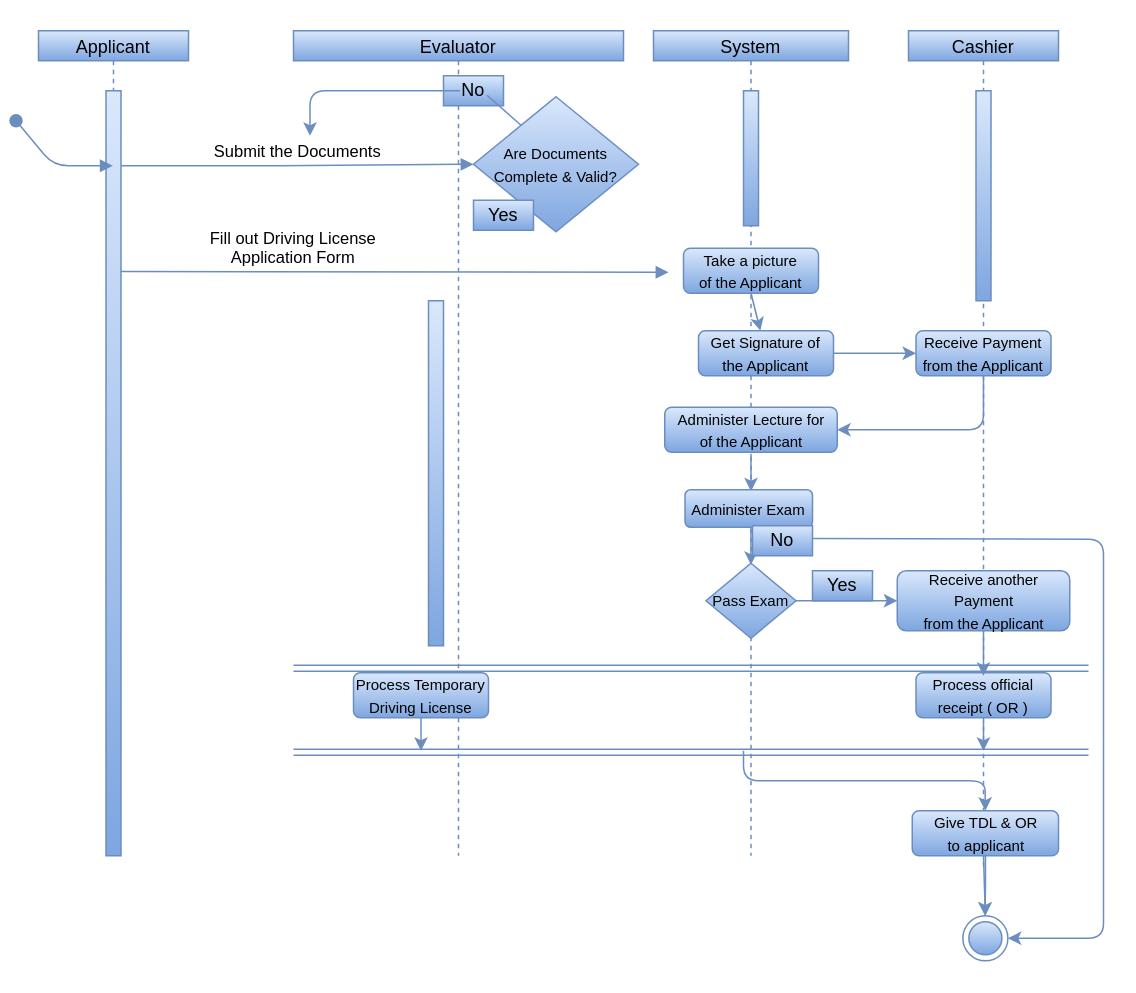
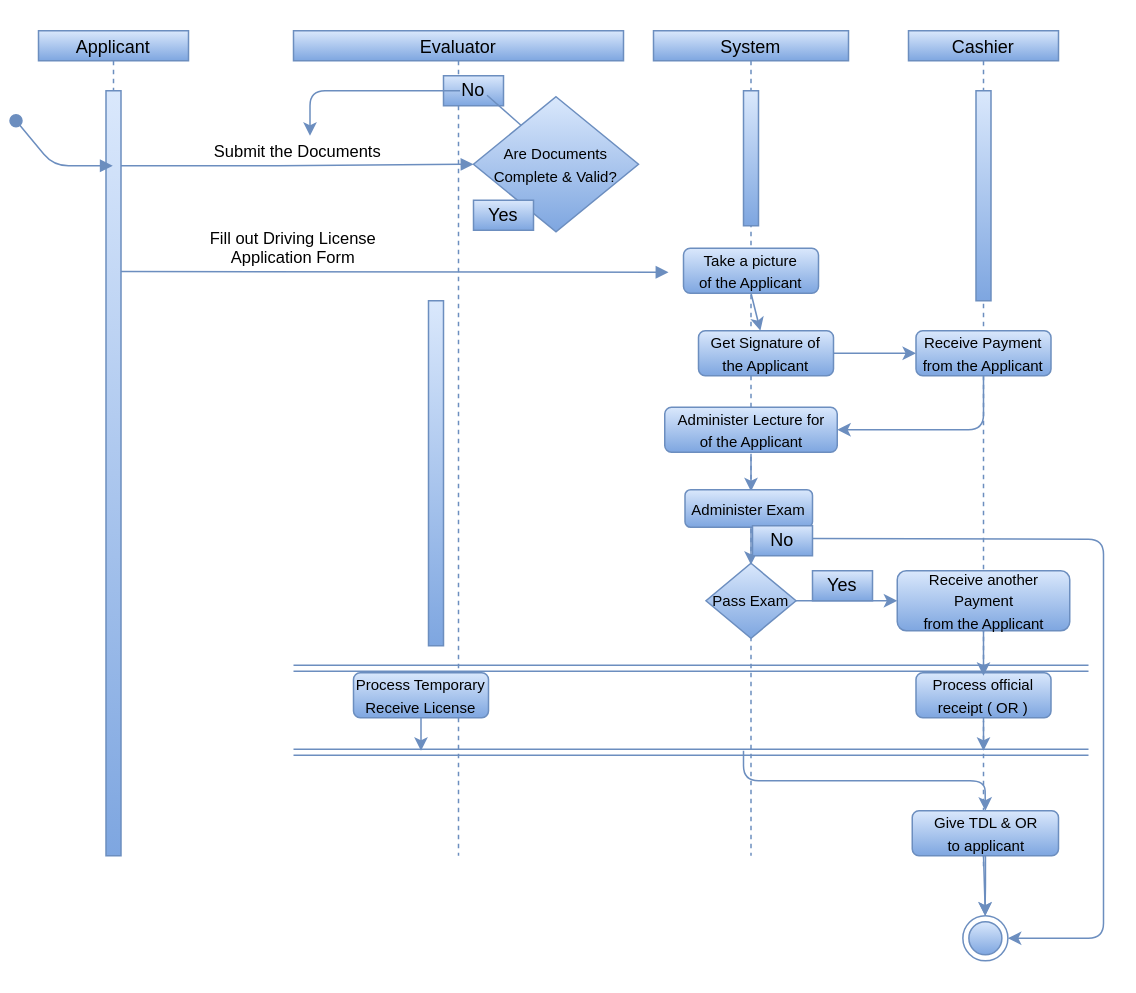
(421, 695) -> (421, 695)
